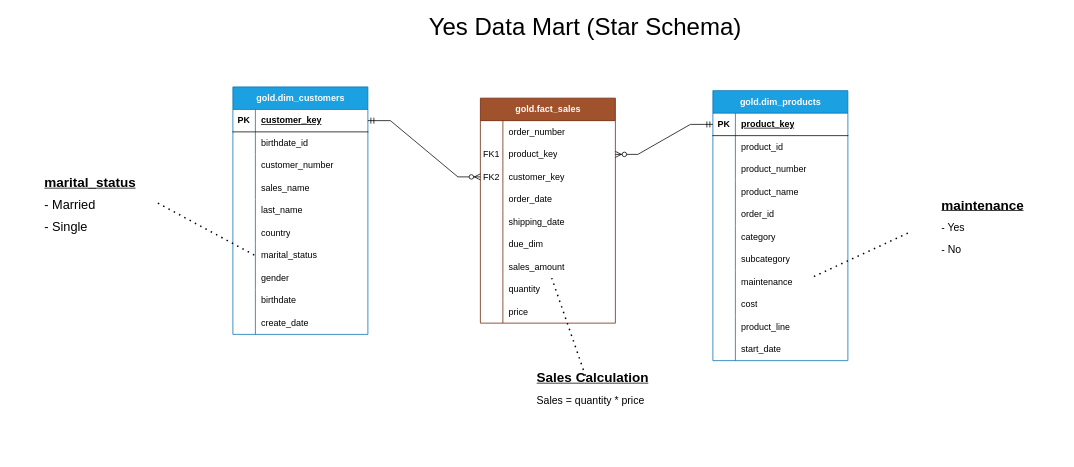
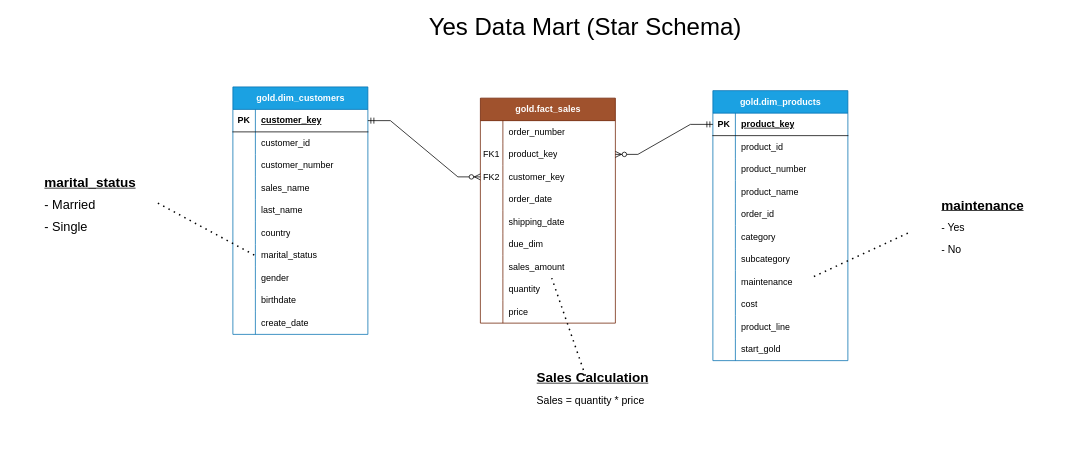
(289, 143) -> (288, 143)
(767, 349) -> (765, 349)
